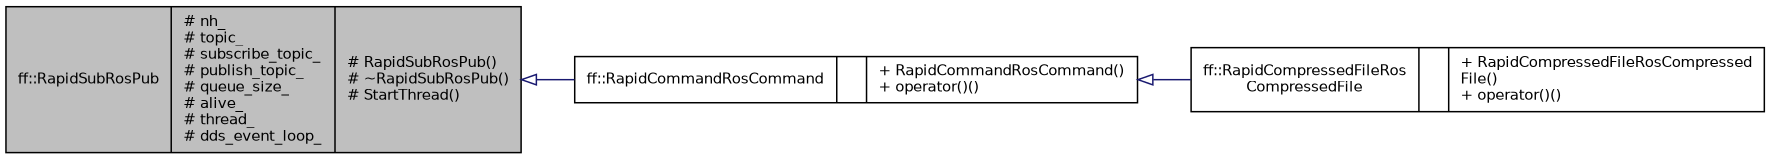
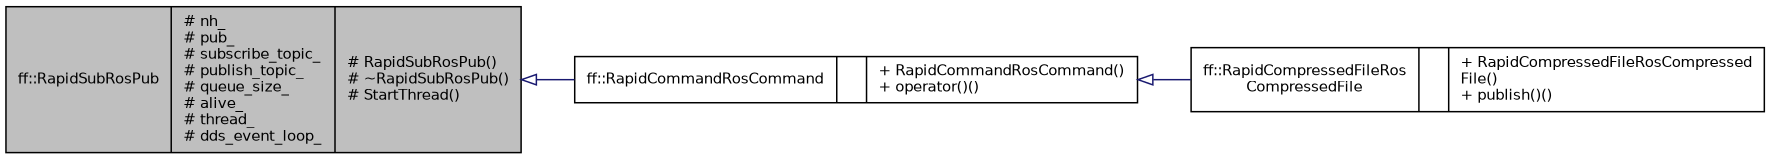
(214, 38) -> (209, 38)
(1511, 95) -> (1507, 95)
